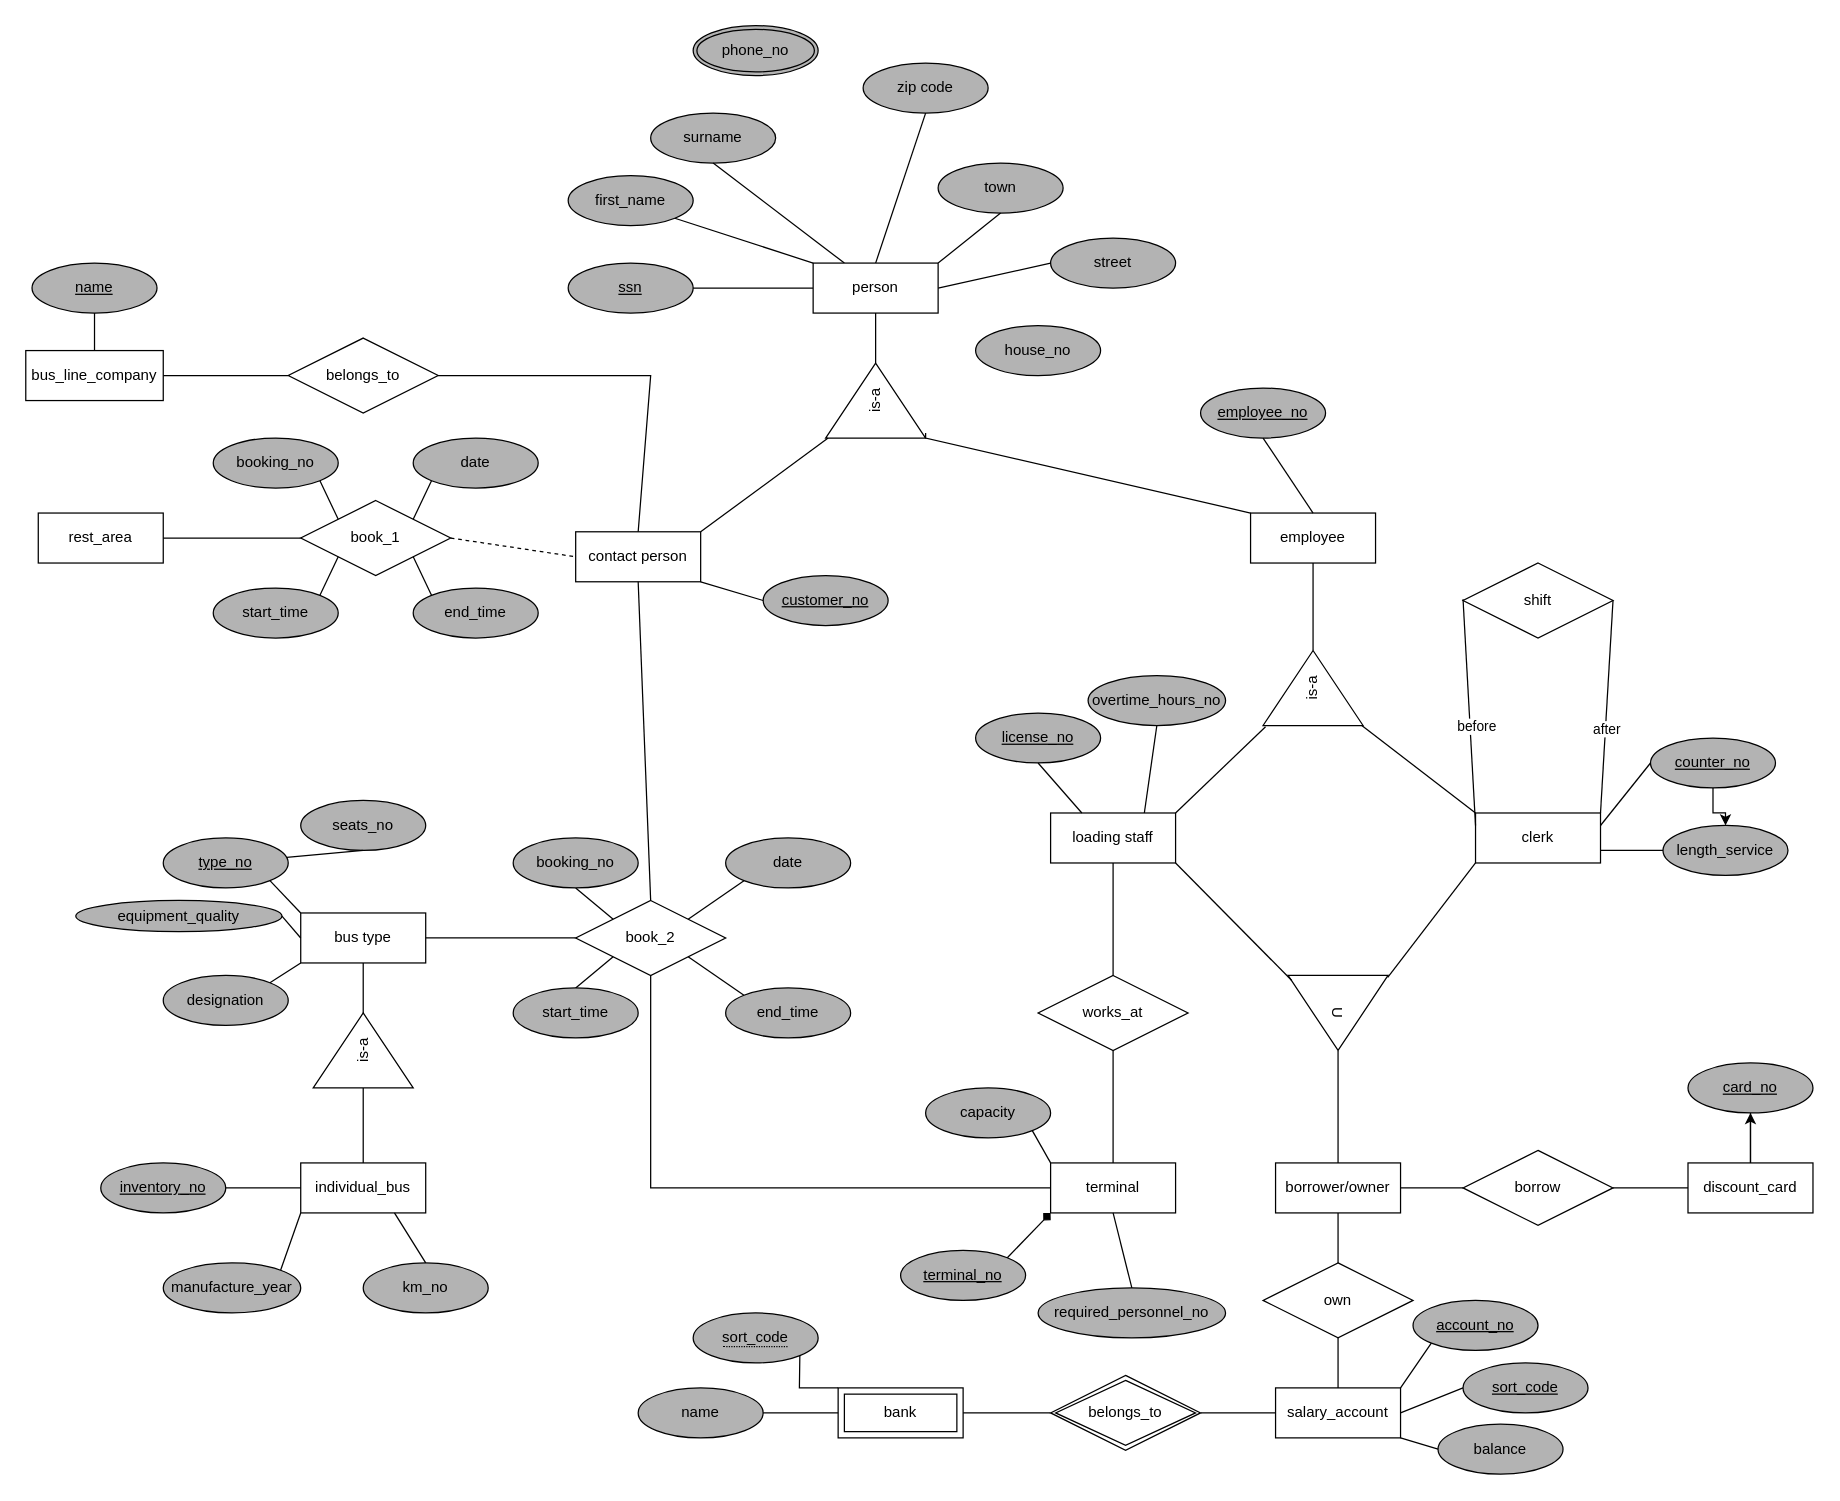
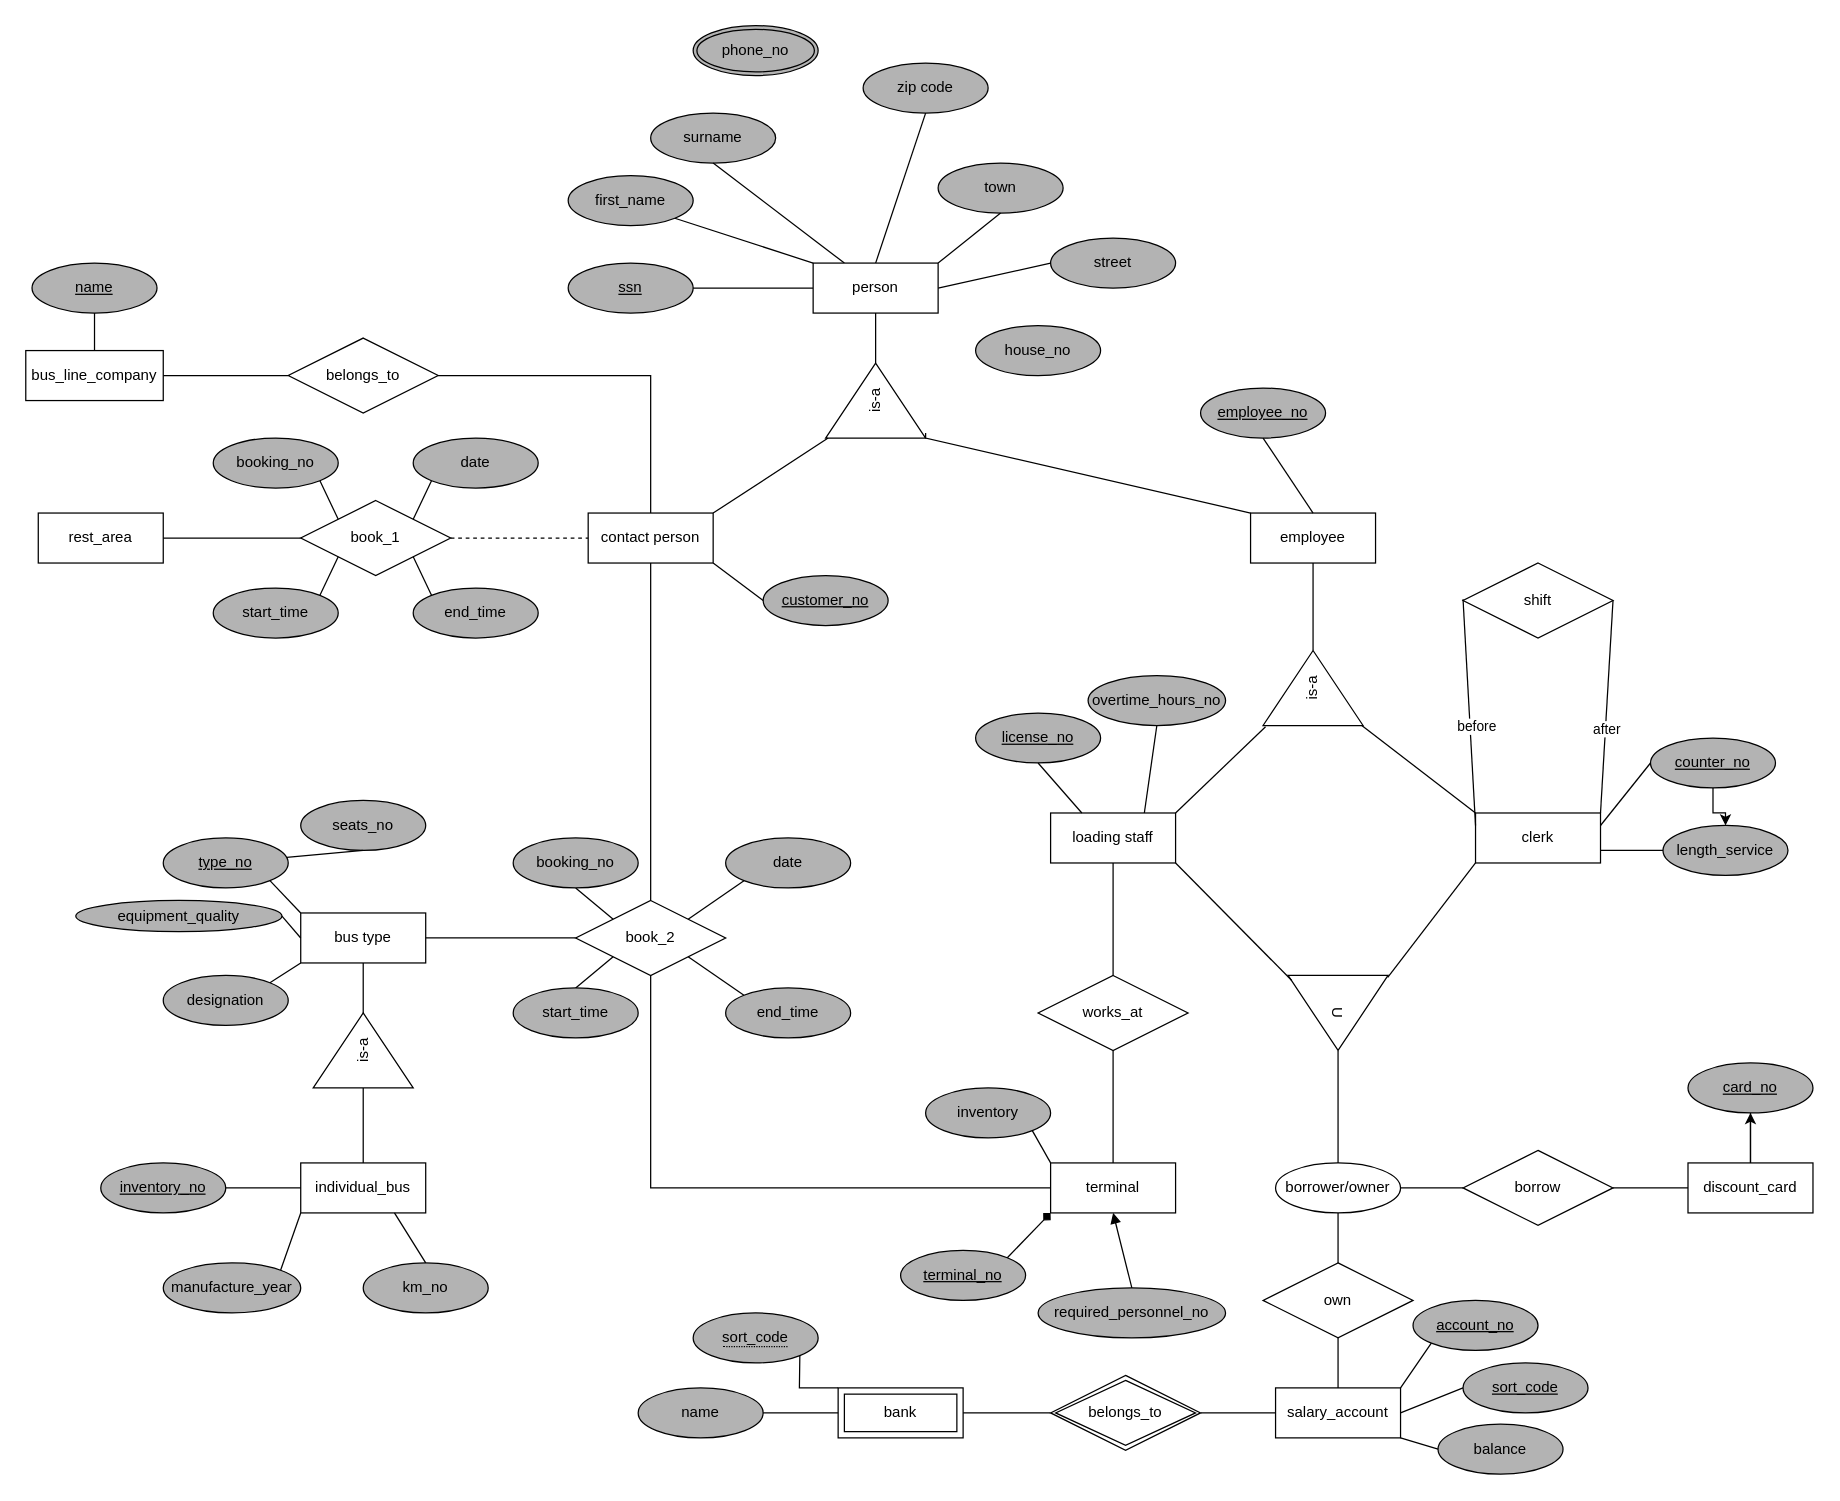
(638, 557) -> (651, 538)
(988, 1113) -> (988, 1113)
(1338, 1188) -> (1338, 1188)
(1115, 1219) -> (1116, 1224)
